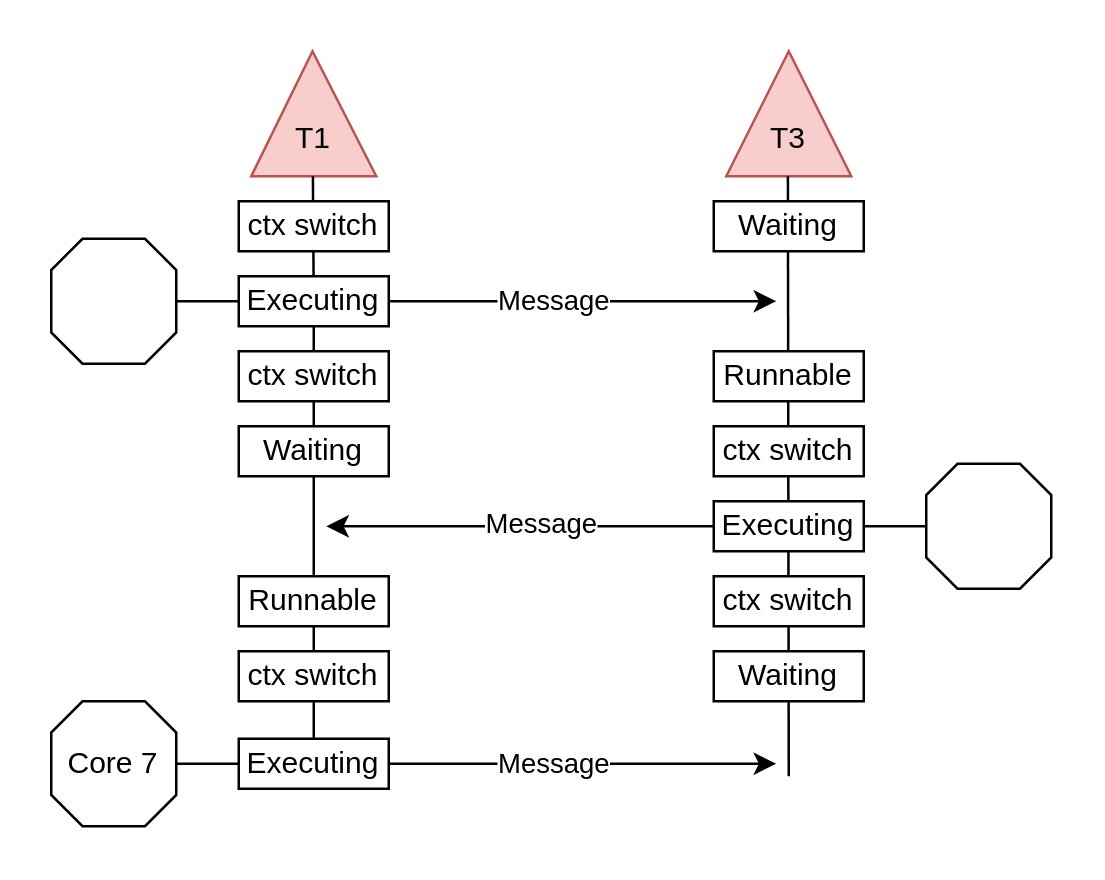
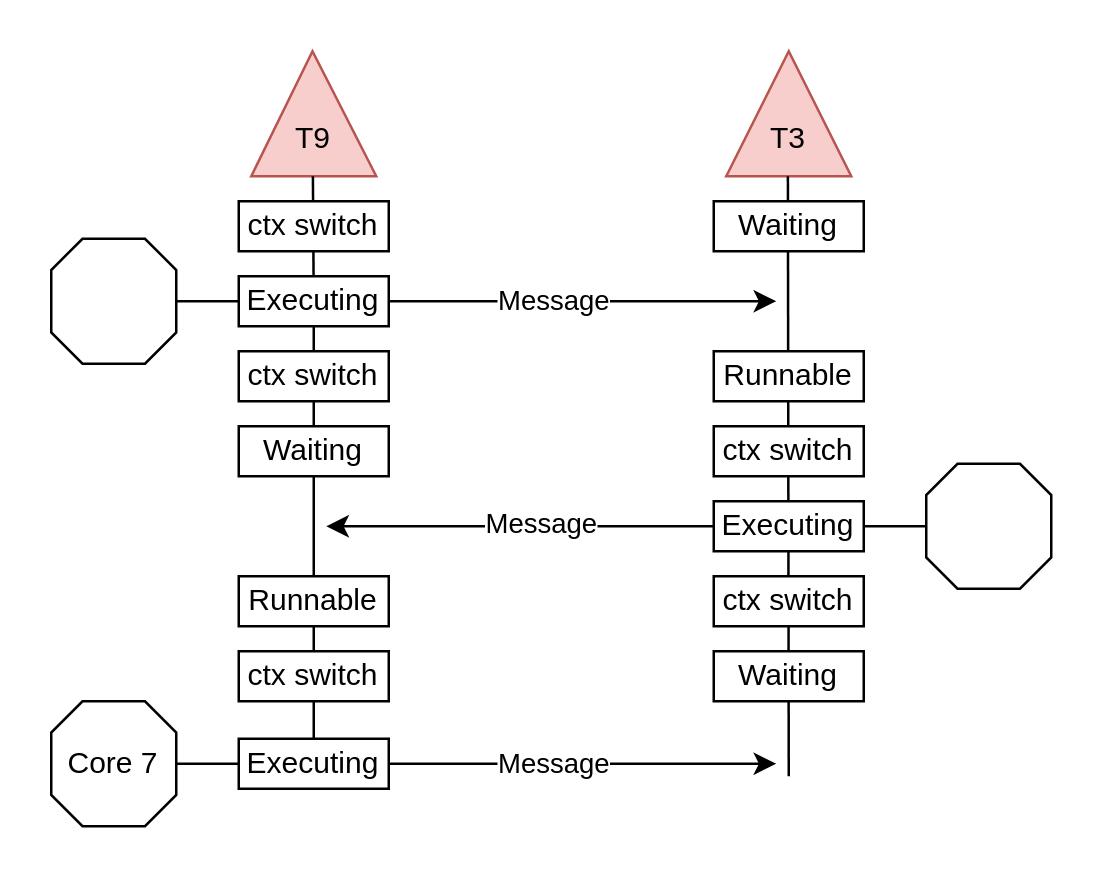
(314, 139) -> (314, 139)
